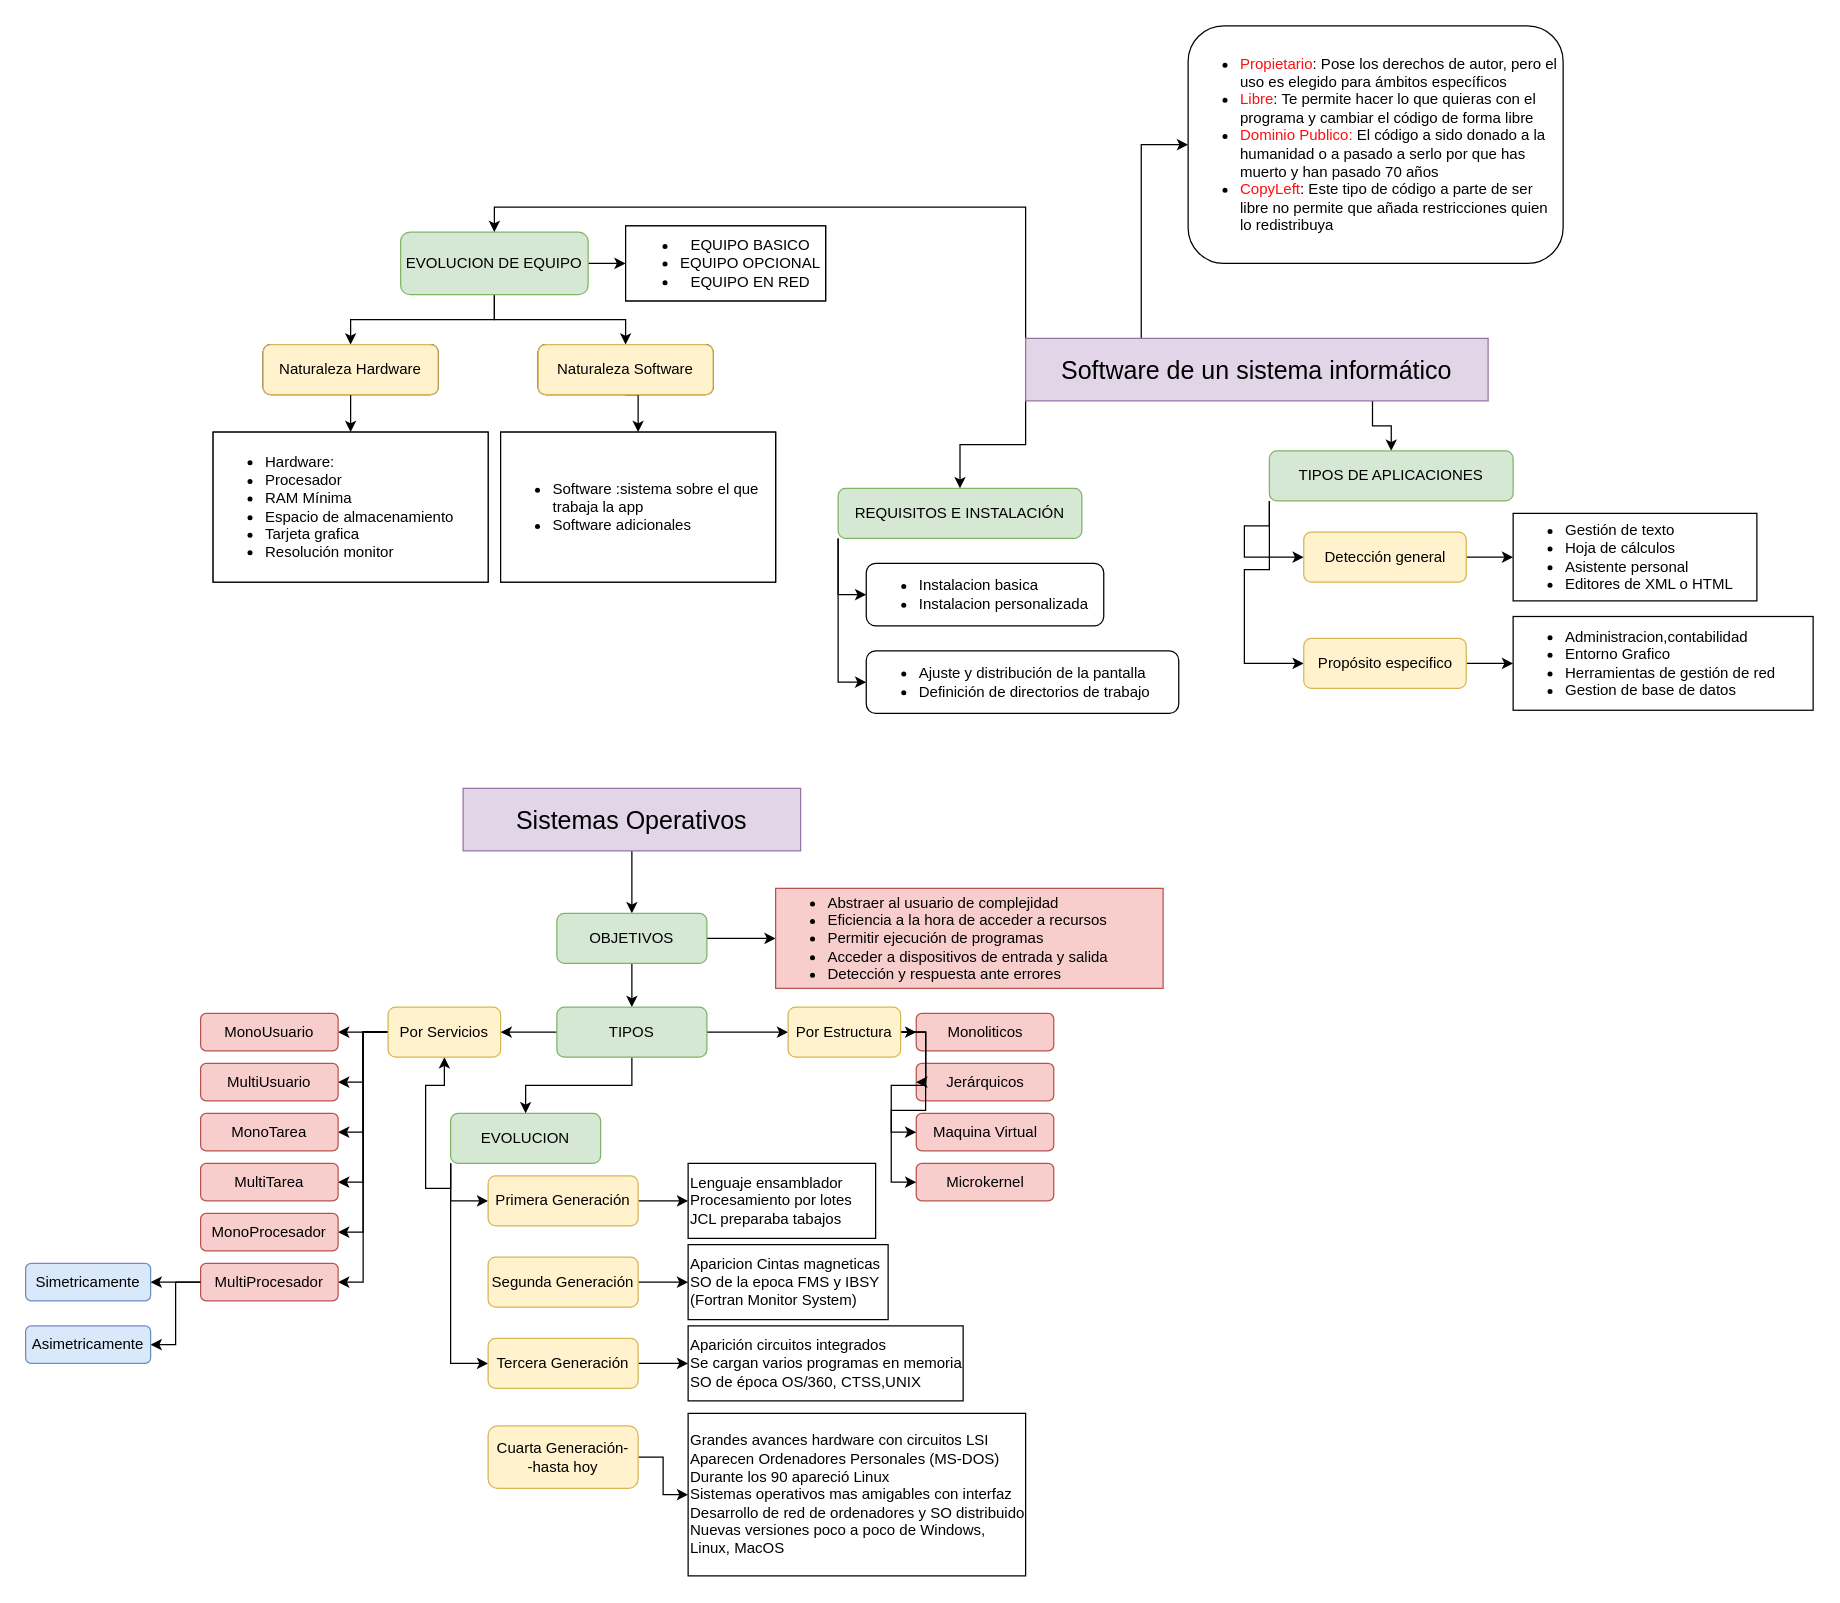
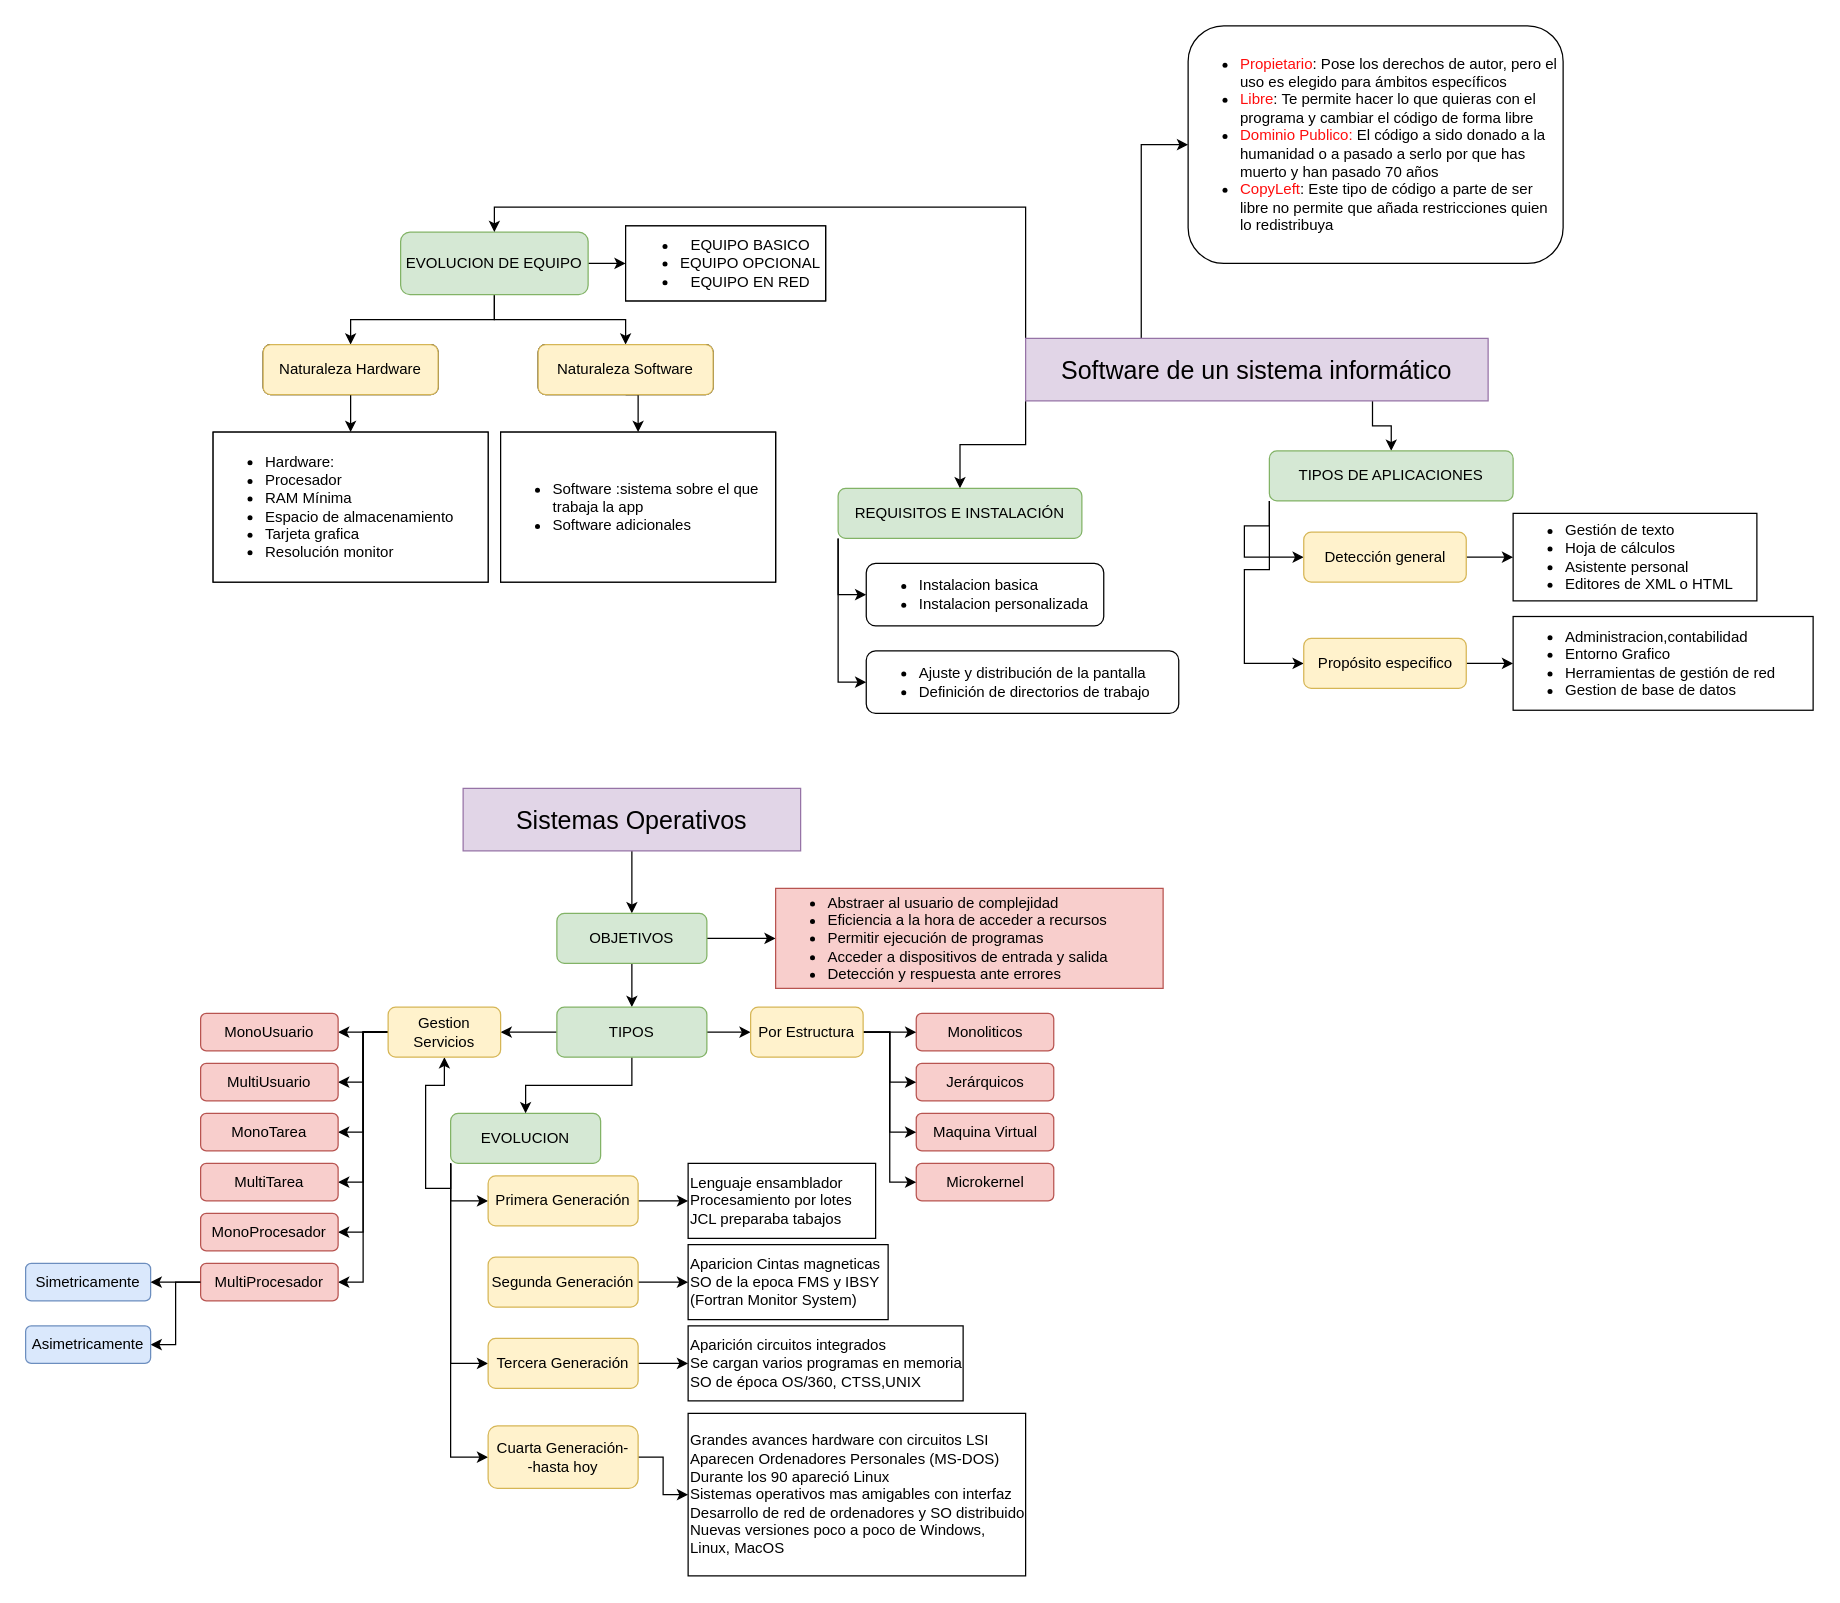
(444, 1032) -> (444, 1032)
(844, 1032) -> (807, 1032)
none -> (451, 1426)
